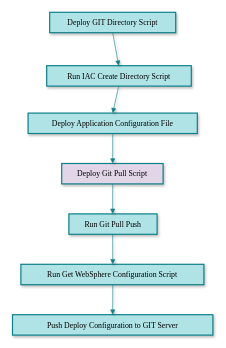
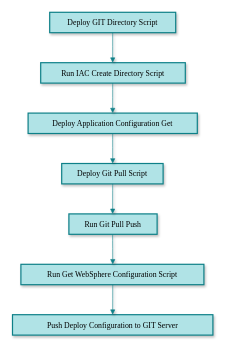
(119, 76) -> (113, 73)
(113, 123) -> (113, 123)
(112, 174) -> (112, 174)
